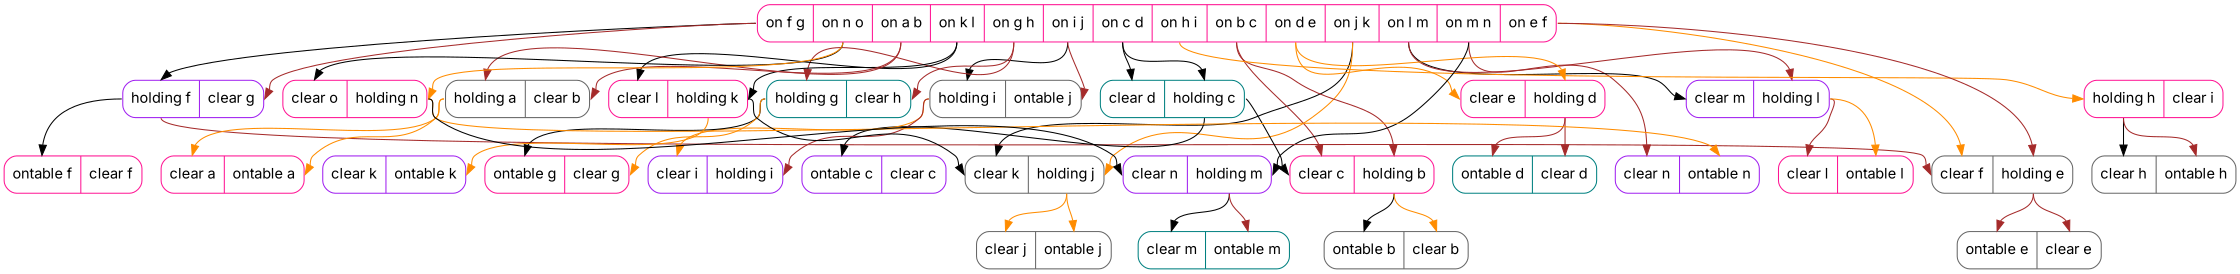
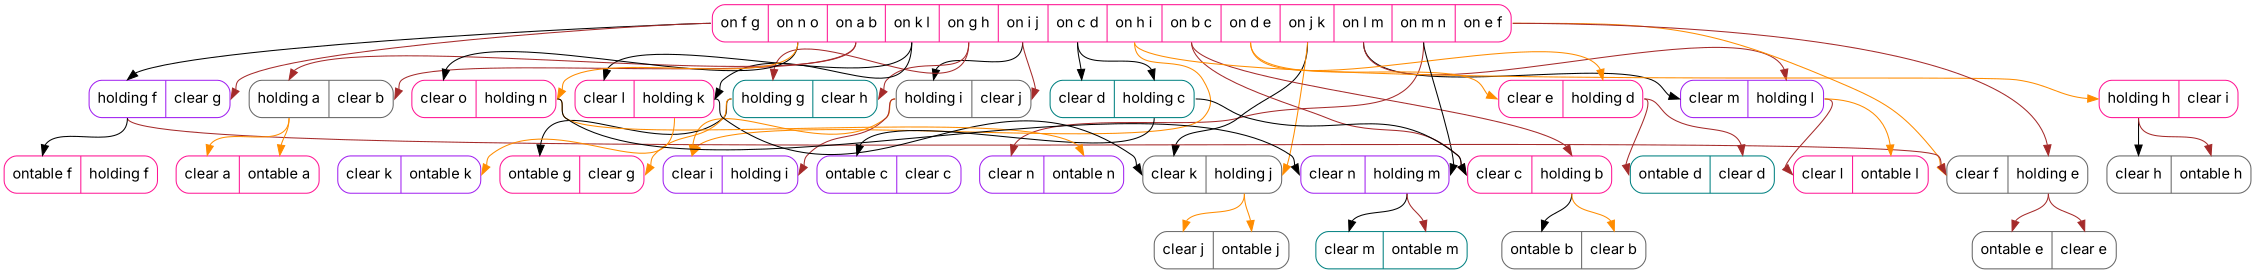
(1043, 98) -> (1001, 98)
none -> (1061, 133)
(111, 174) -> (119, 174)
